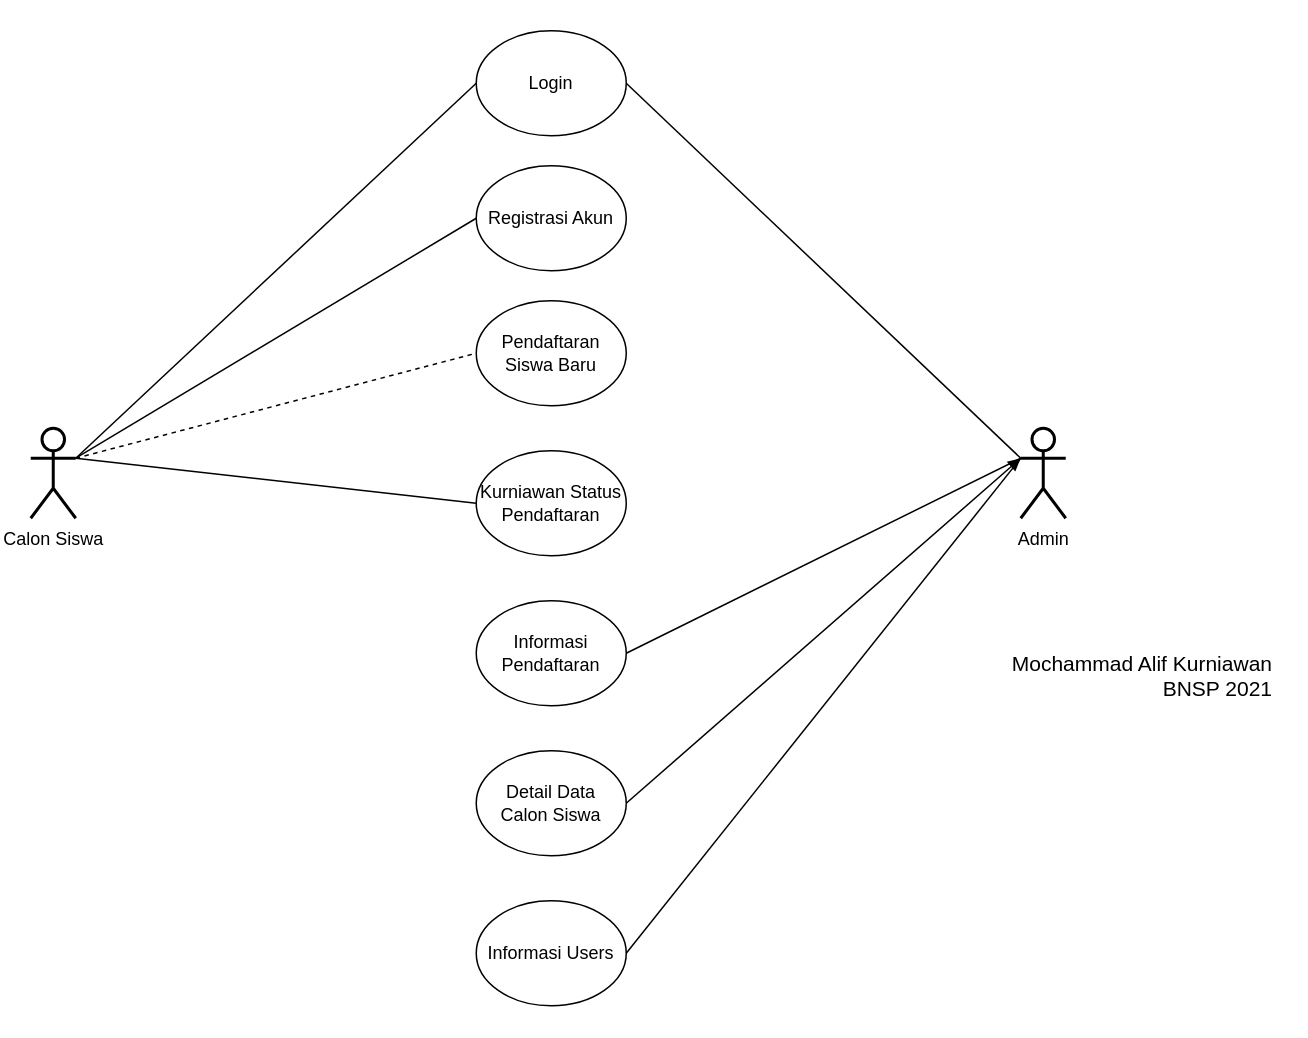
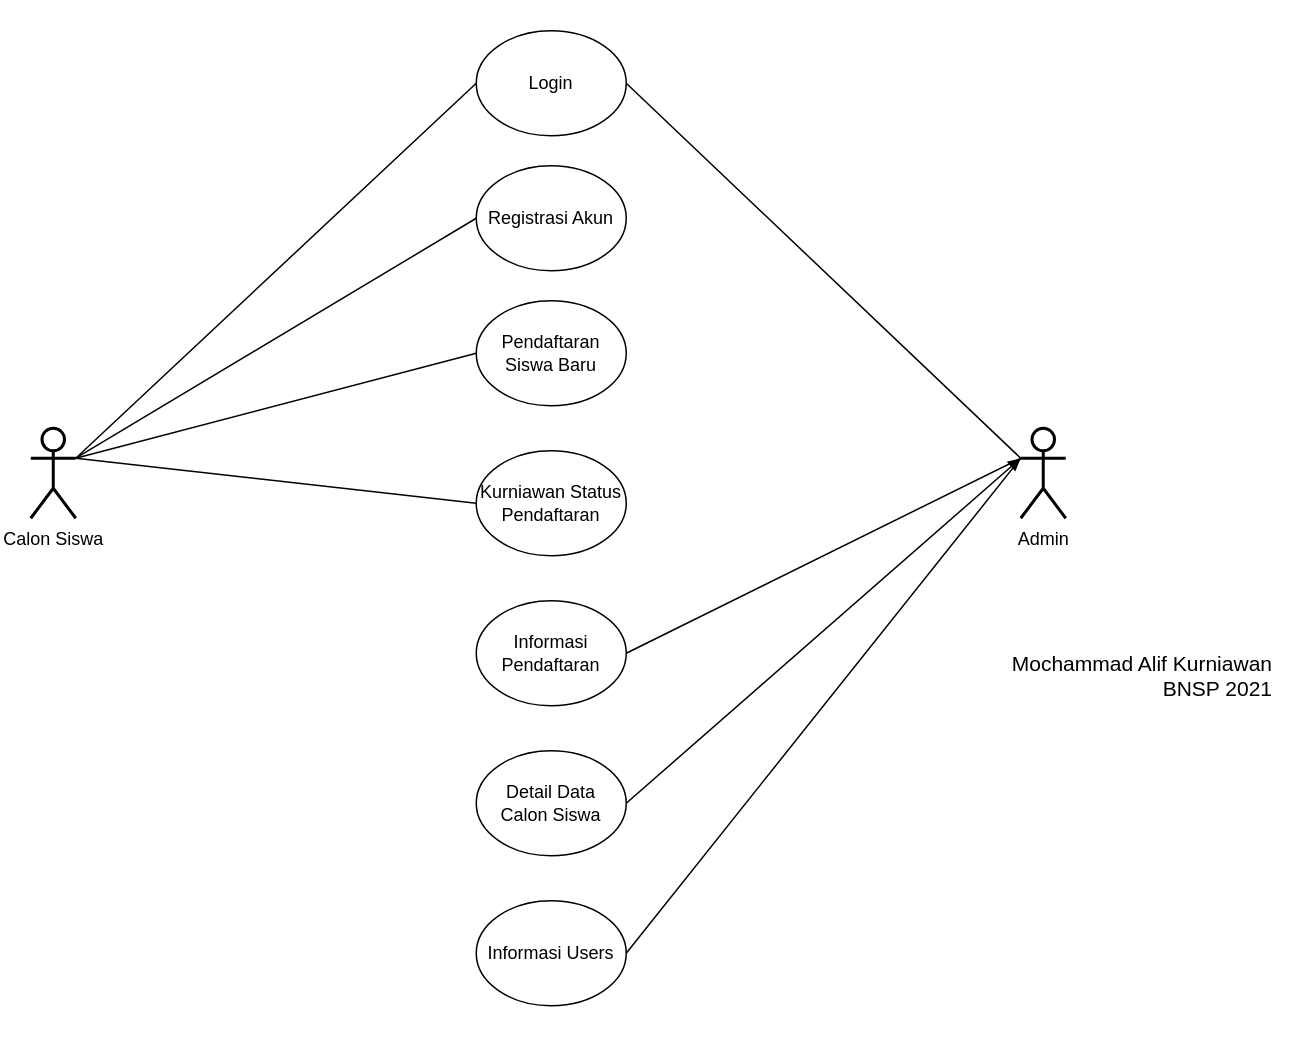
(279, 405) -> (279, 405)
